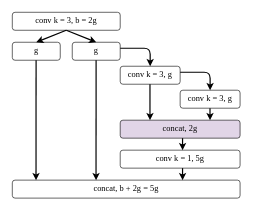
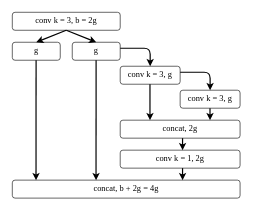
(180, 129) -> (180, 129)
(180, 159) -> (180, 159)
(126, 189) -> (126, 189)
